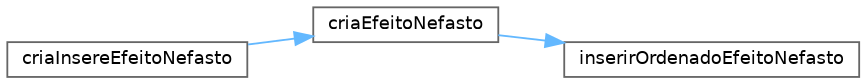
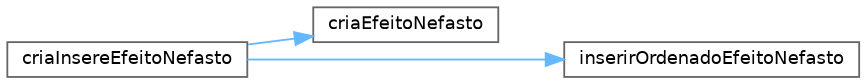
(522, 38) -> (396, 60)
